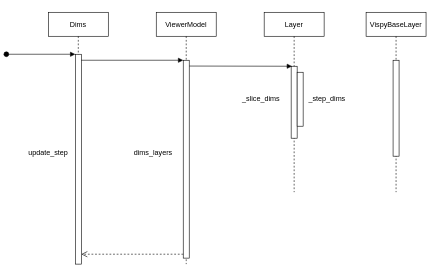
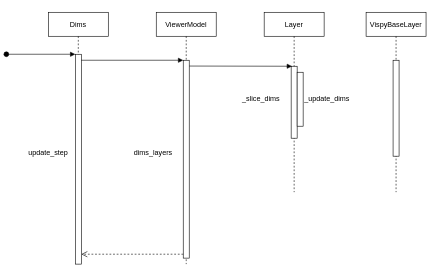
(327, 99) -> (327, 99)
